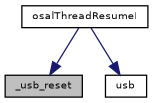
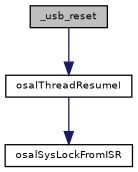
(68, 46) -> (69, 45)
(126, 86) -> (69, 156)
